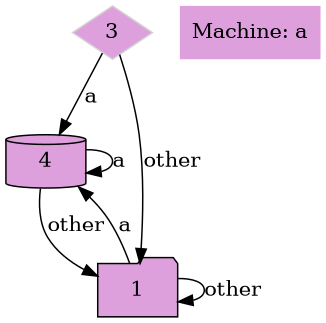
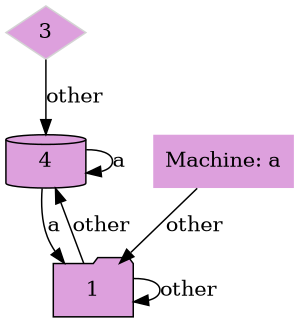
(91, 97) -> (75, 97)
(141, 150) -> (164, 220)
(76, 226) -> (54, 226)
(125, 226) -> (101, 226)
